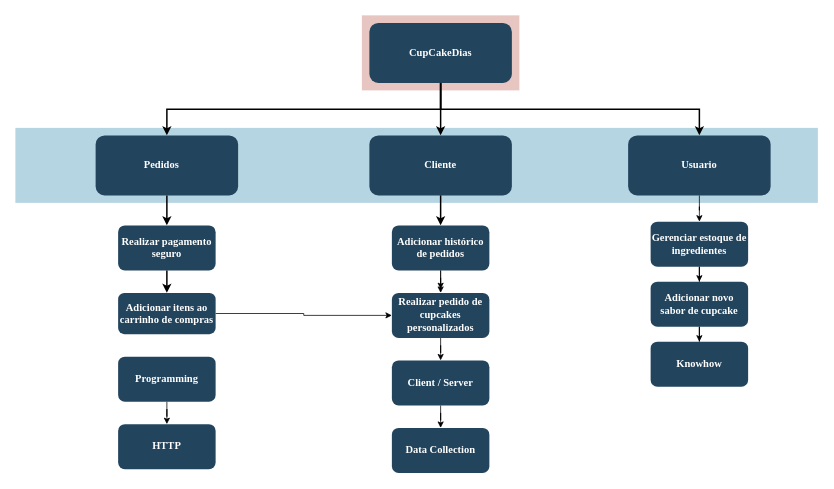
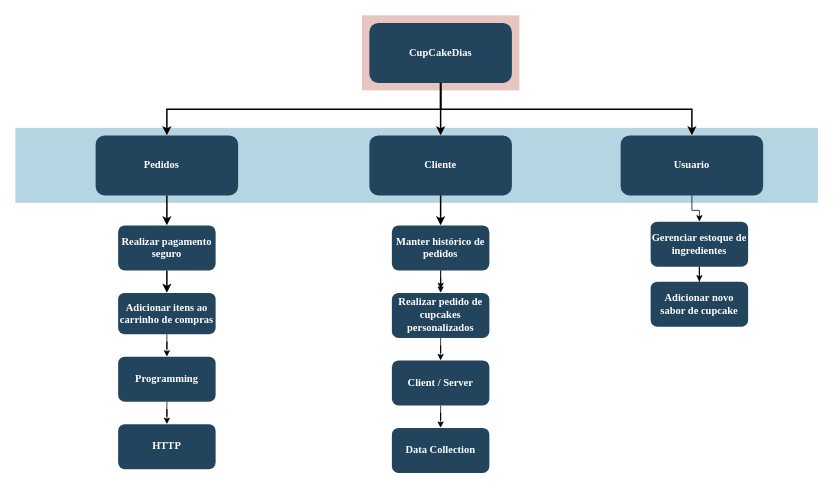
(699, 165) -> (692, 165)
(441, 248) -> (441, 248)
(302, 314) -> (167, 346)
(699, 337) -> none
(699, 364) -> none
